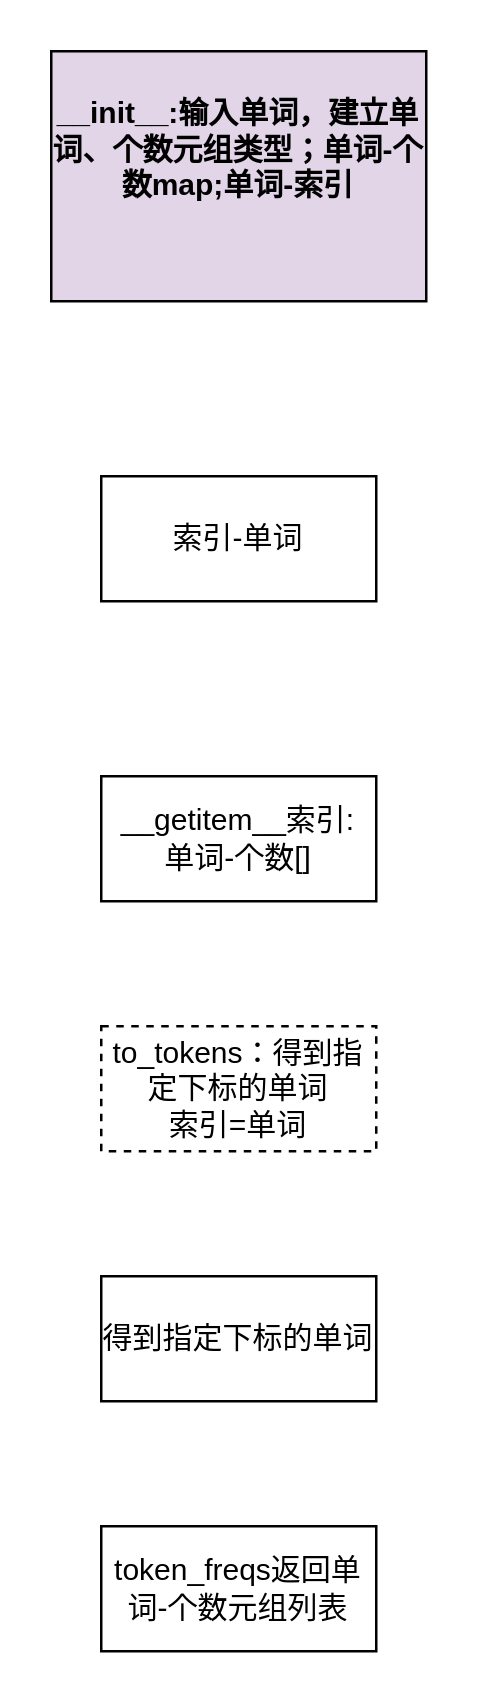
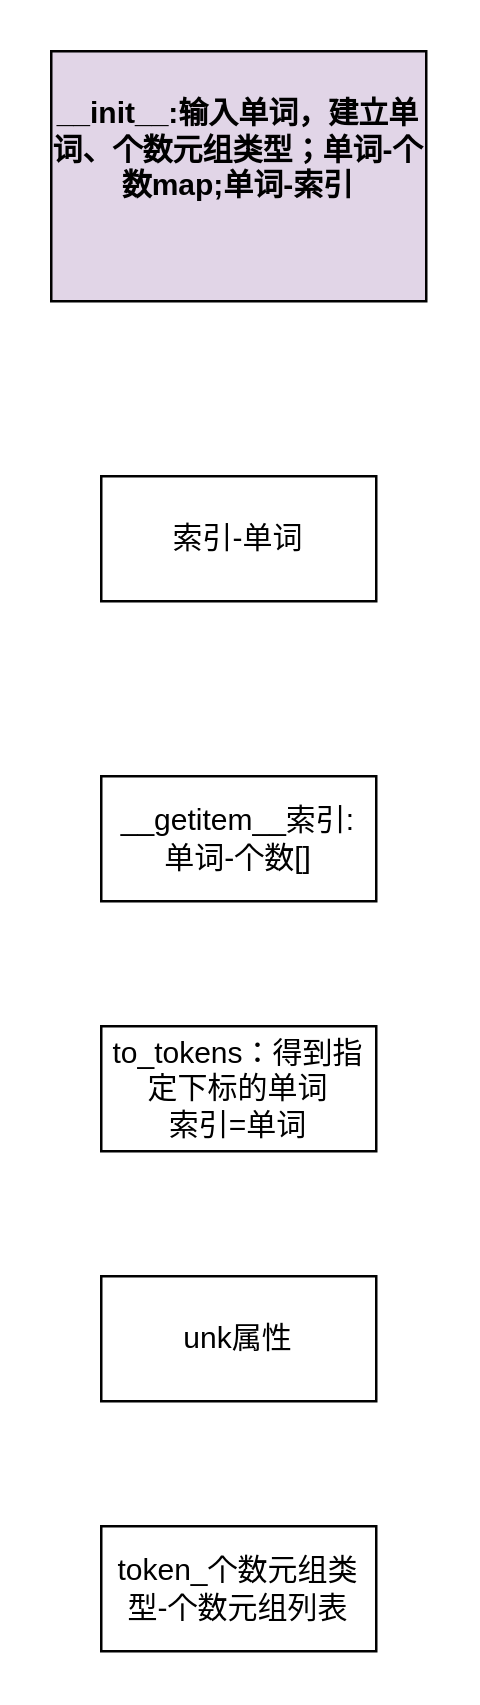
(239, 1089) -> (239, 1089)
(239, 1339) -> (239, 1339)
(239, 1589) -> (239, 1589)
